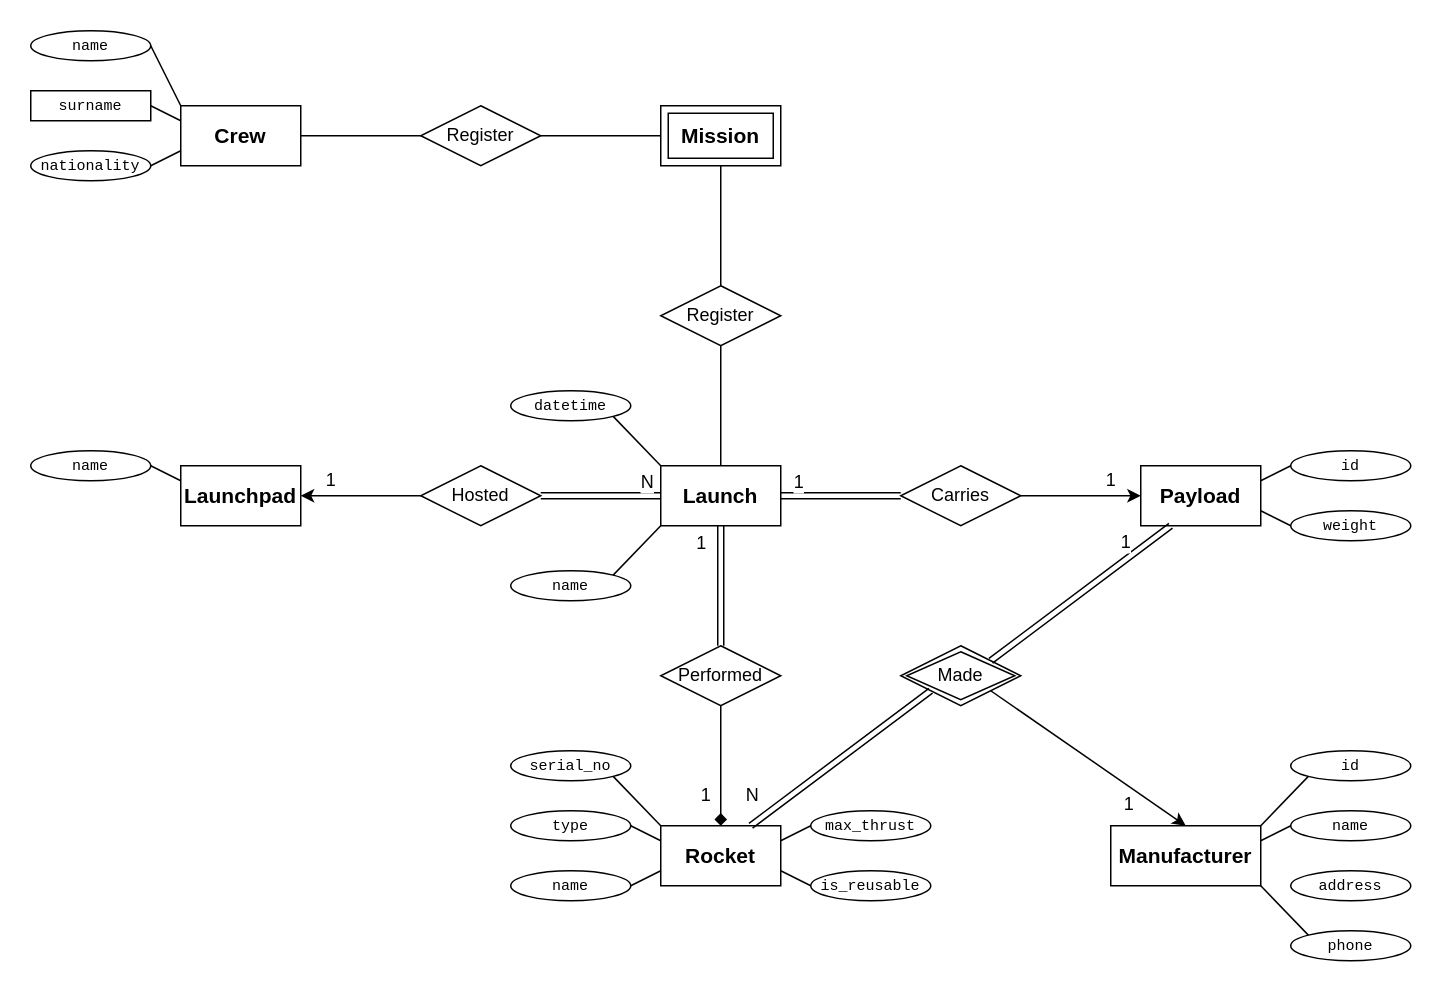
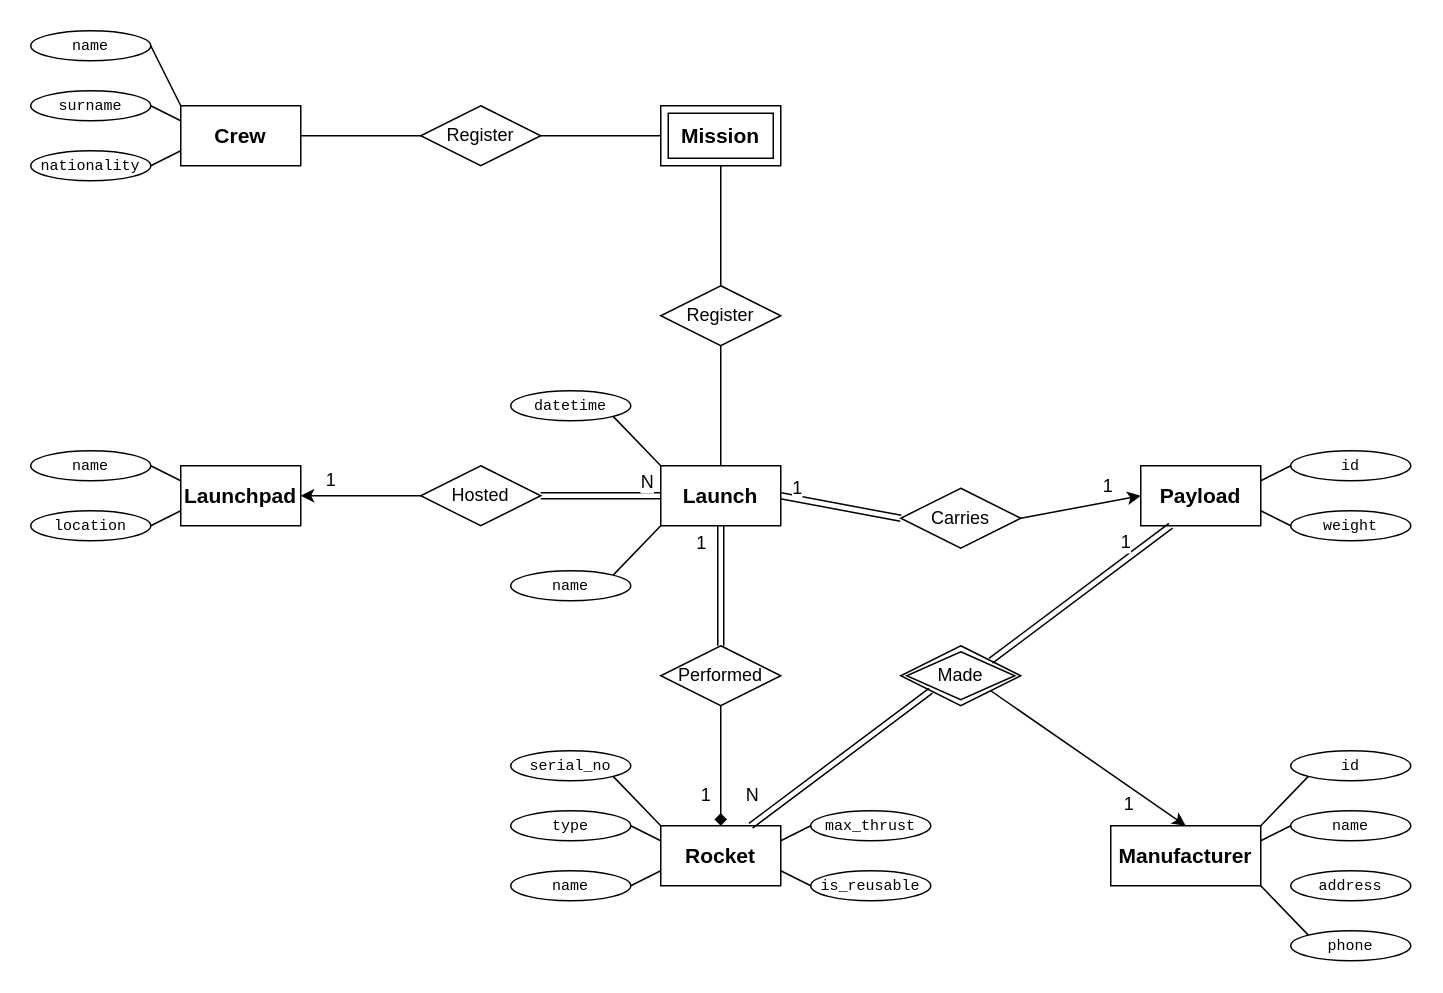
(91, 106) -> (91, 106)
(961, 496) -> (961, 518)
none -> (166, 518)
none -> (91, 526)
